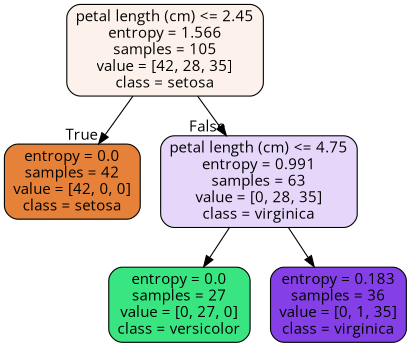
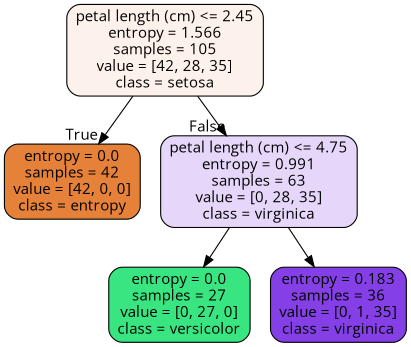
(72, 182) -> (72, 182)
